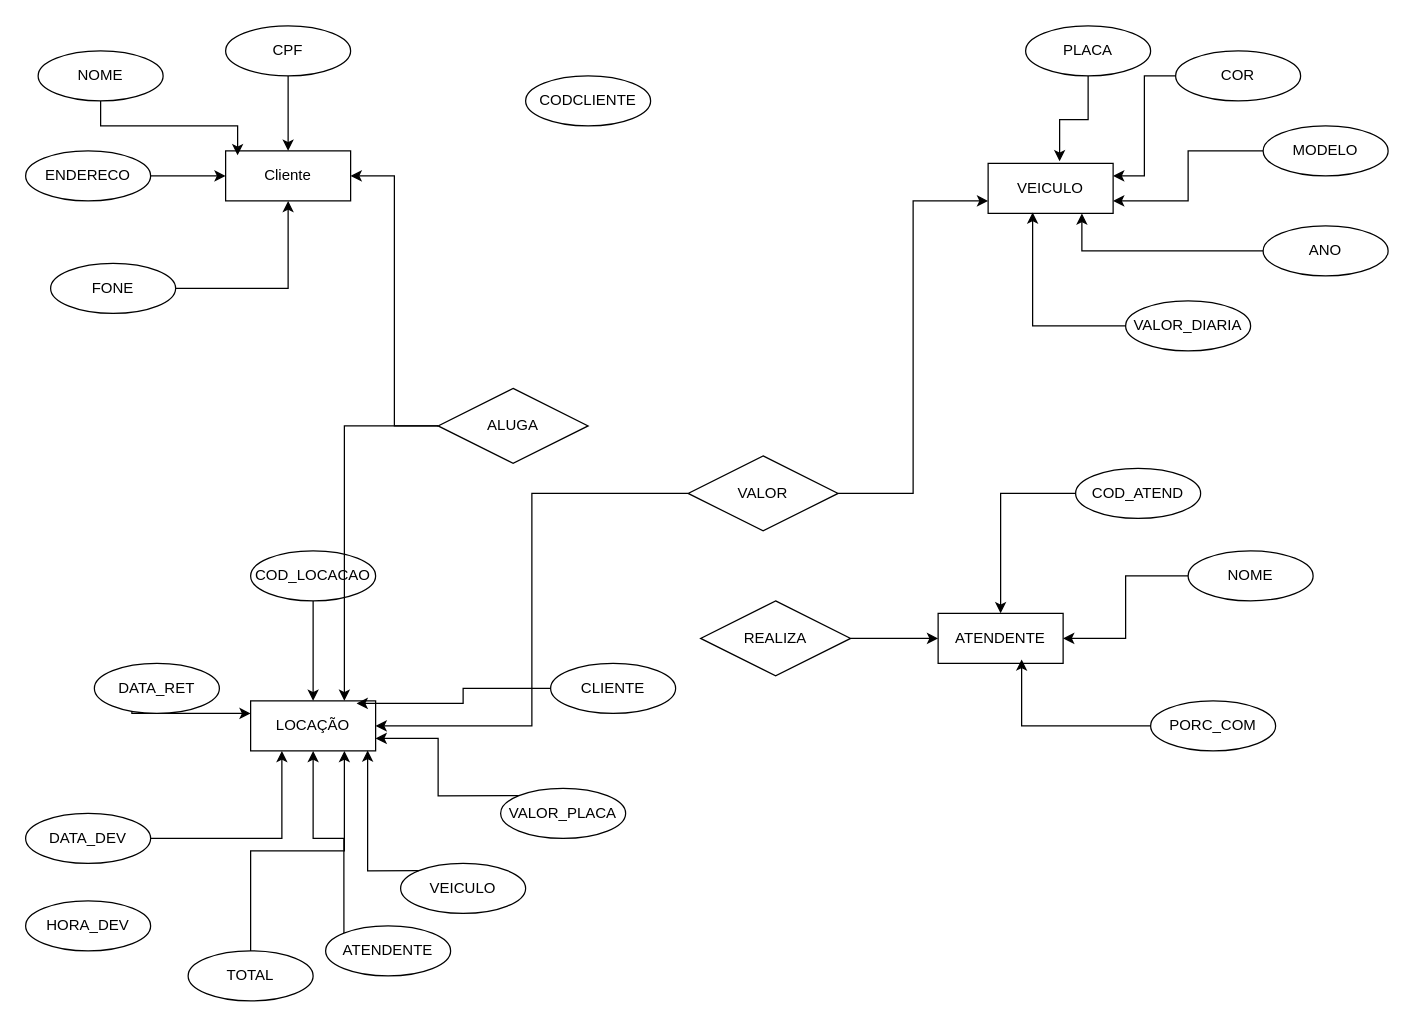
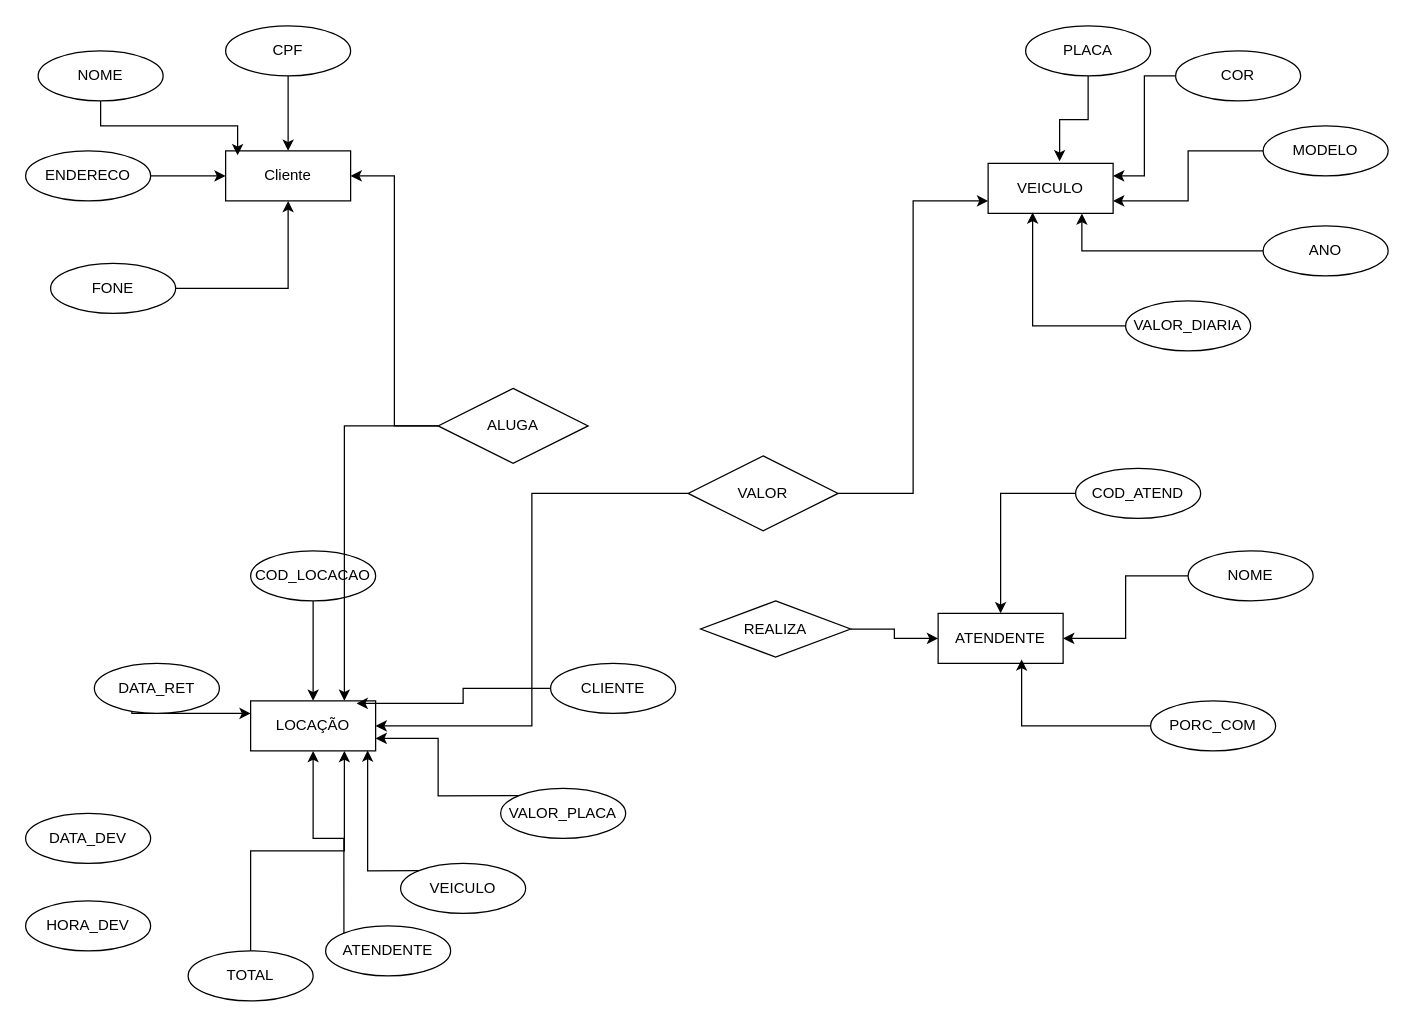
(588, 101) -> none
(776, 638) -> (776, 629)
(256, 838) -> none
